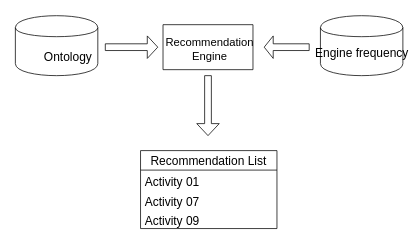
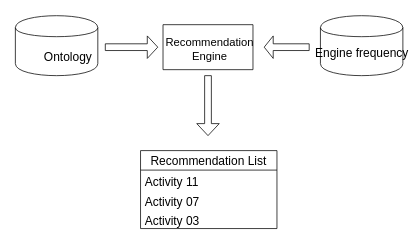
(177, 182) -> (177, 182)
(177, 221) -> (177, 221)
